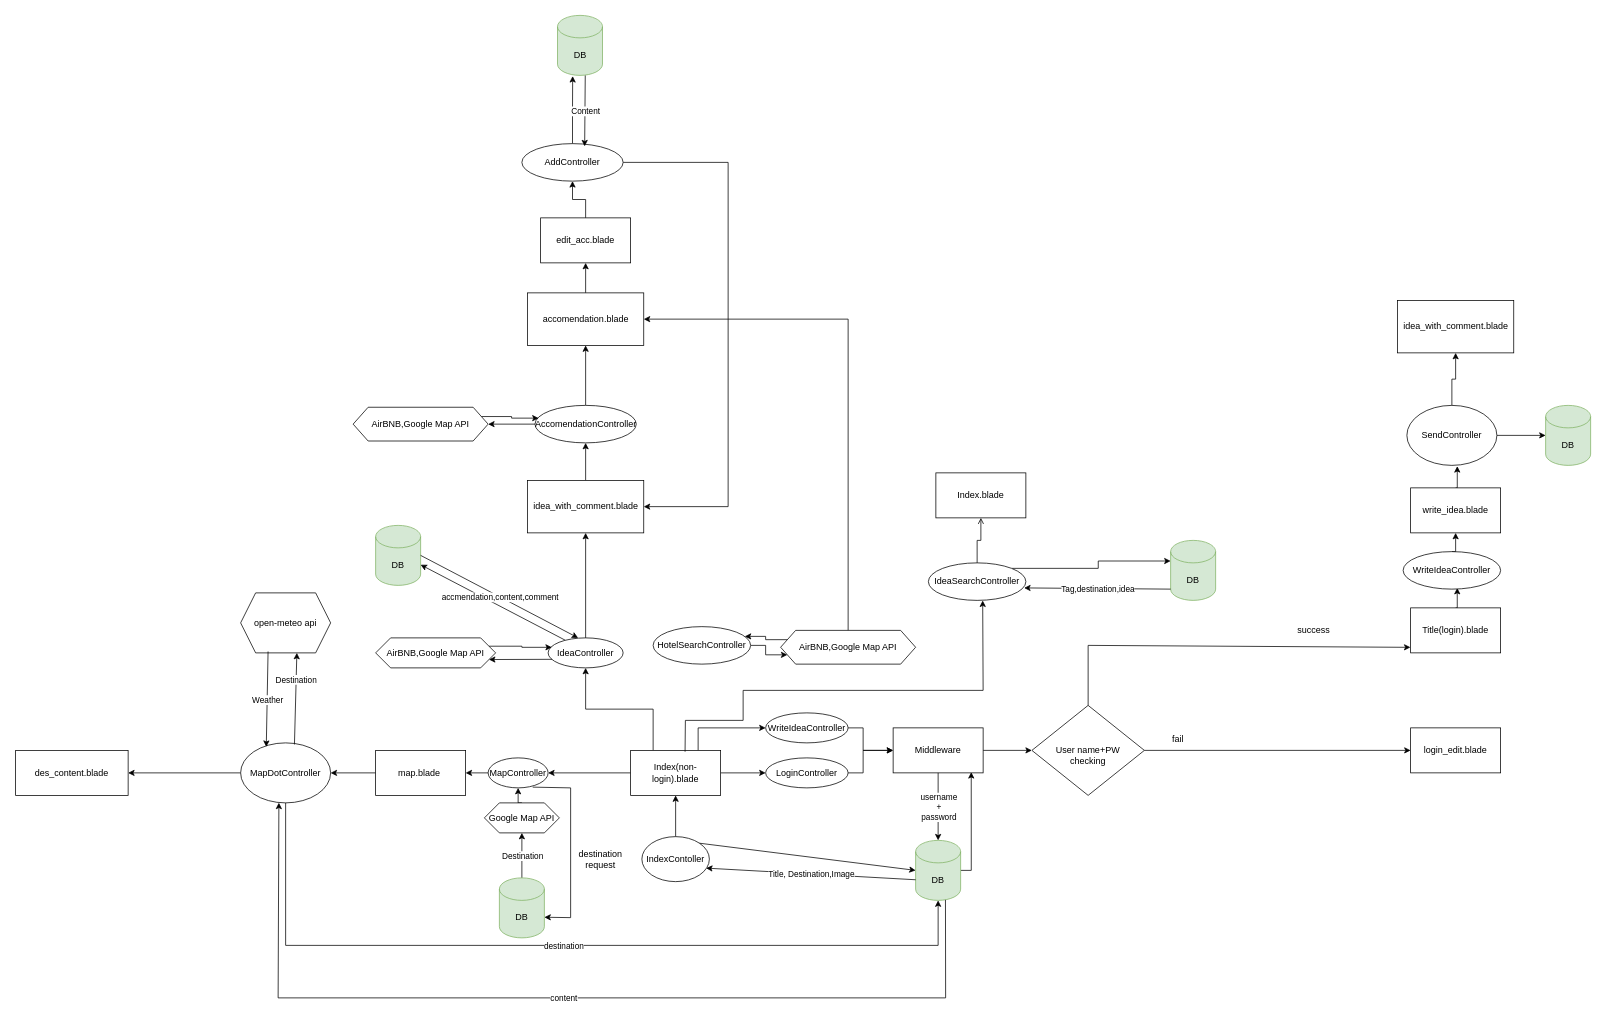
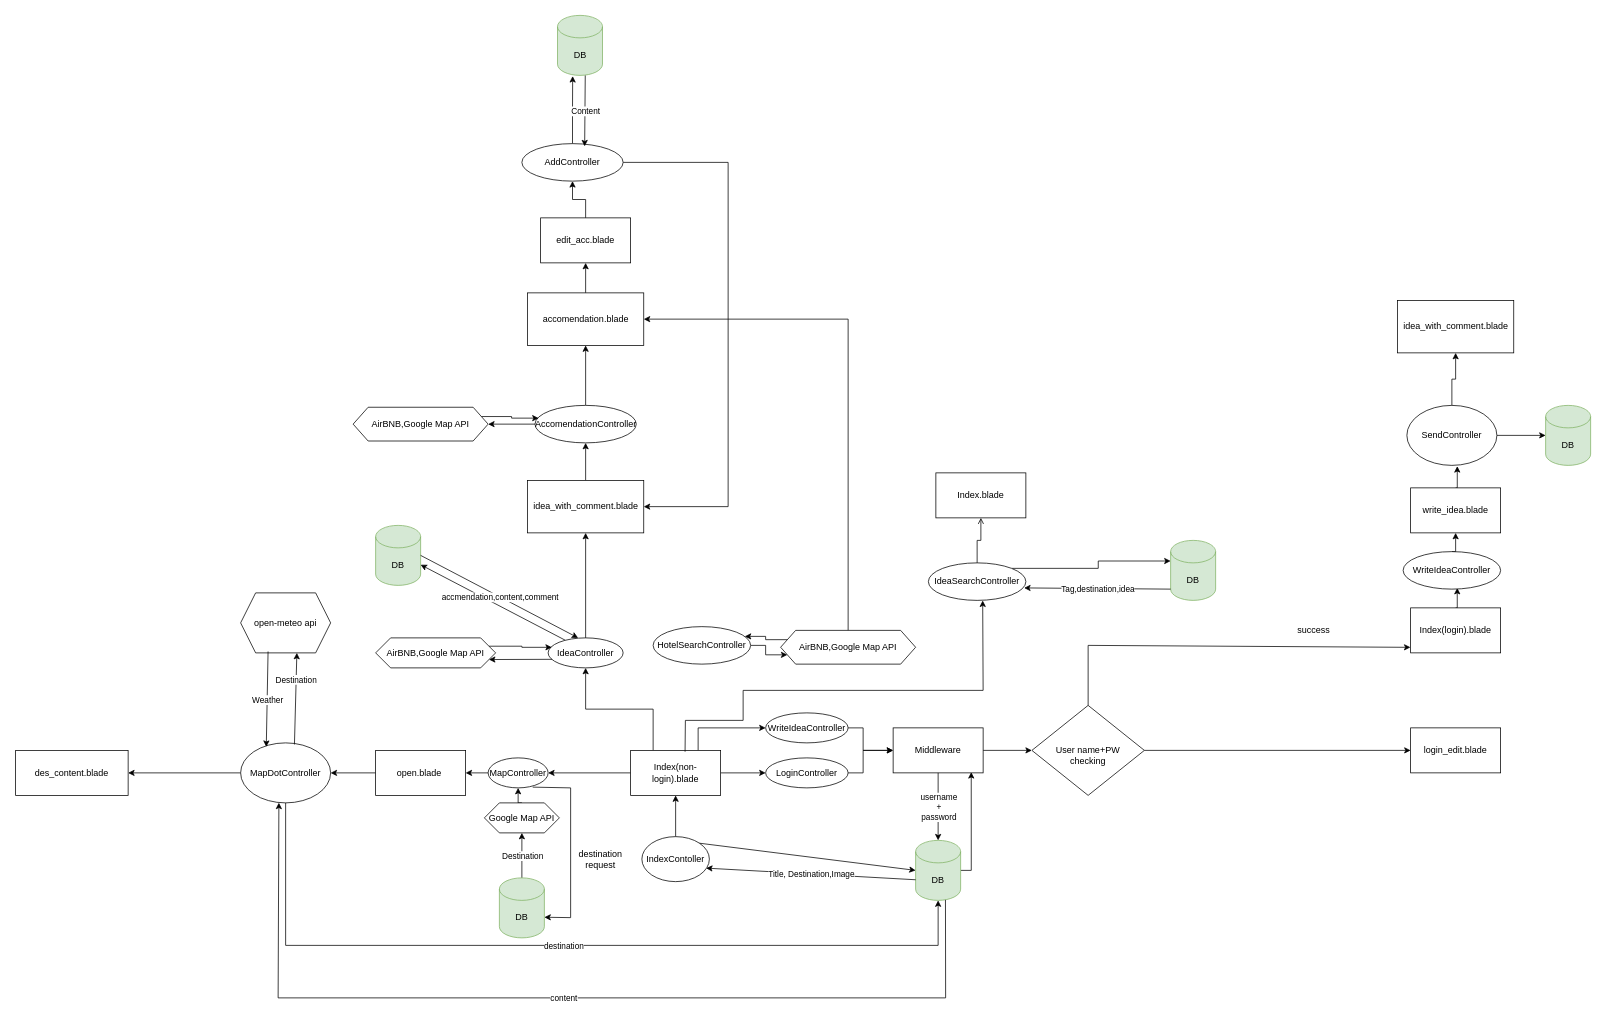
(1455, 630) -> (1455, 630)
(1178, 739) -> none
(420, 773) -> (420, 773)
